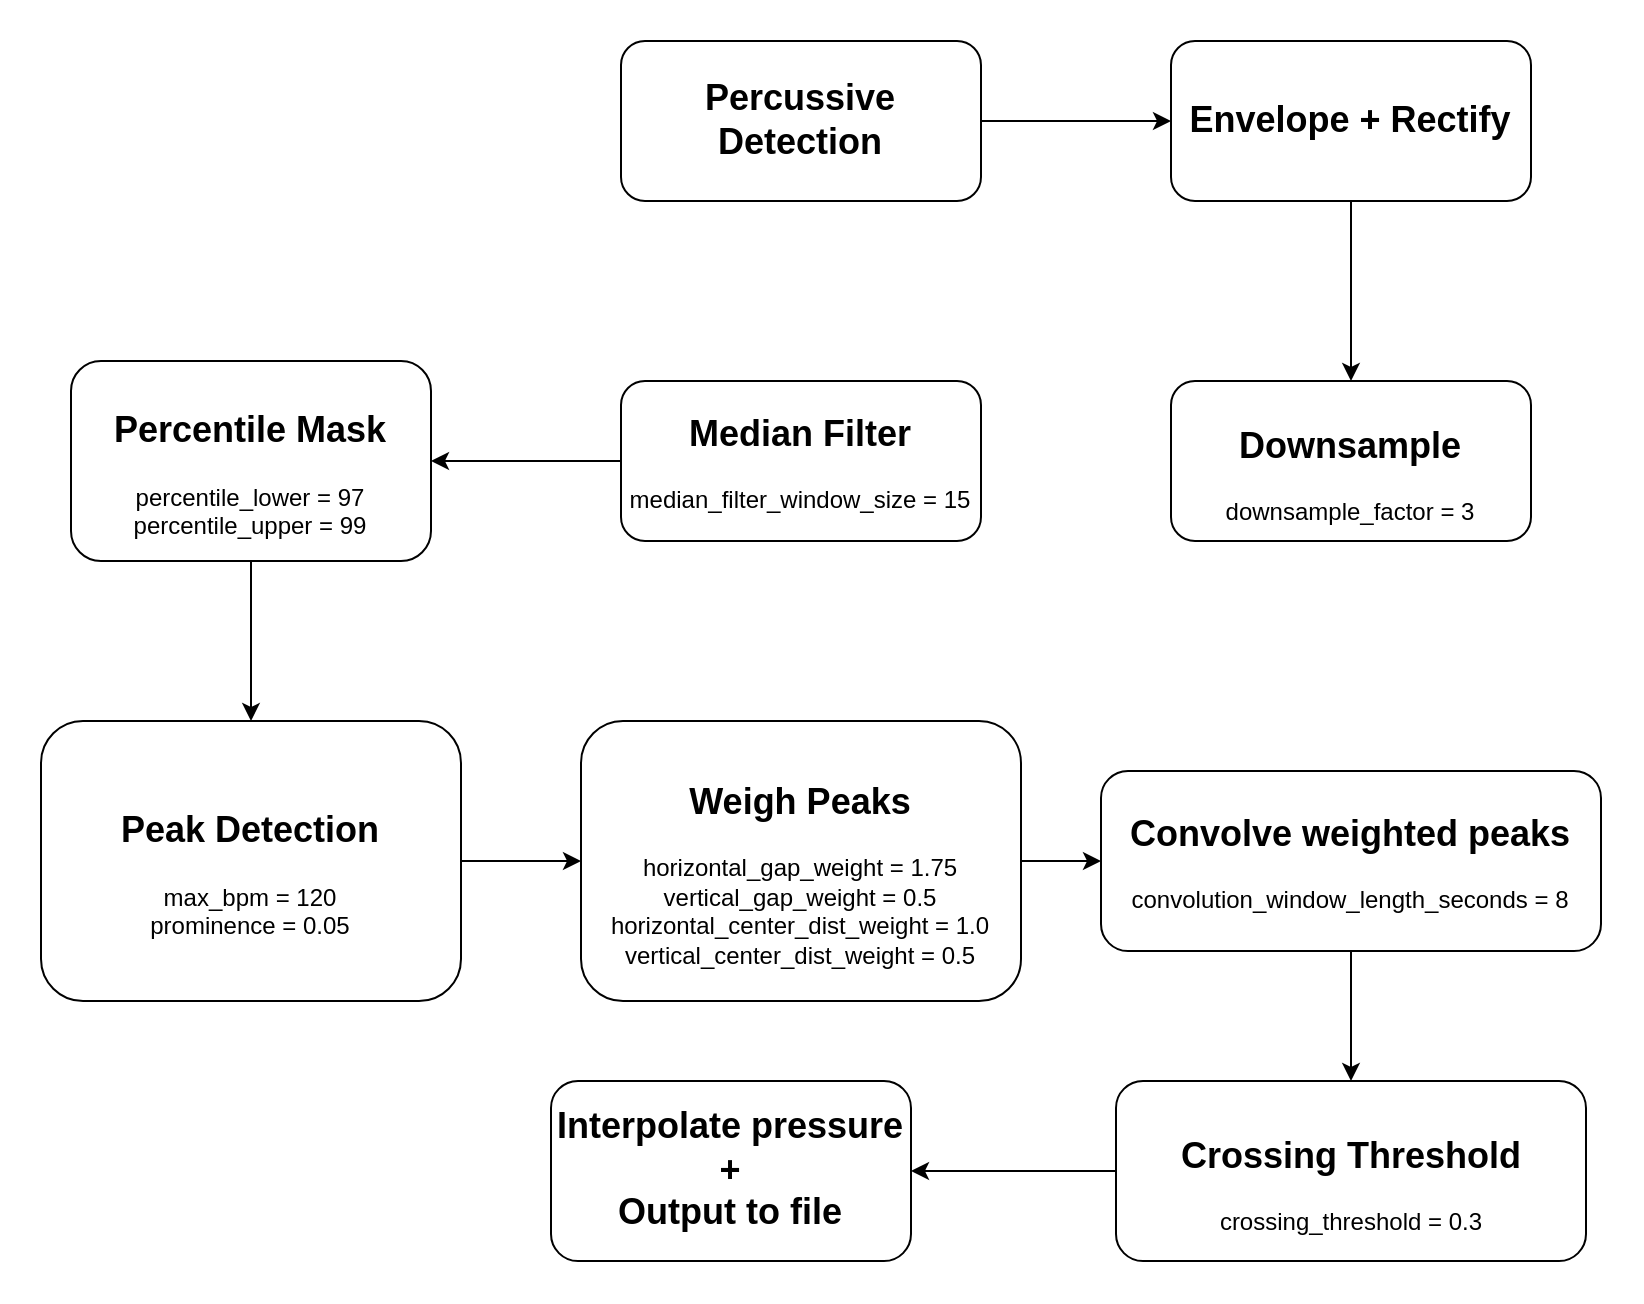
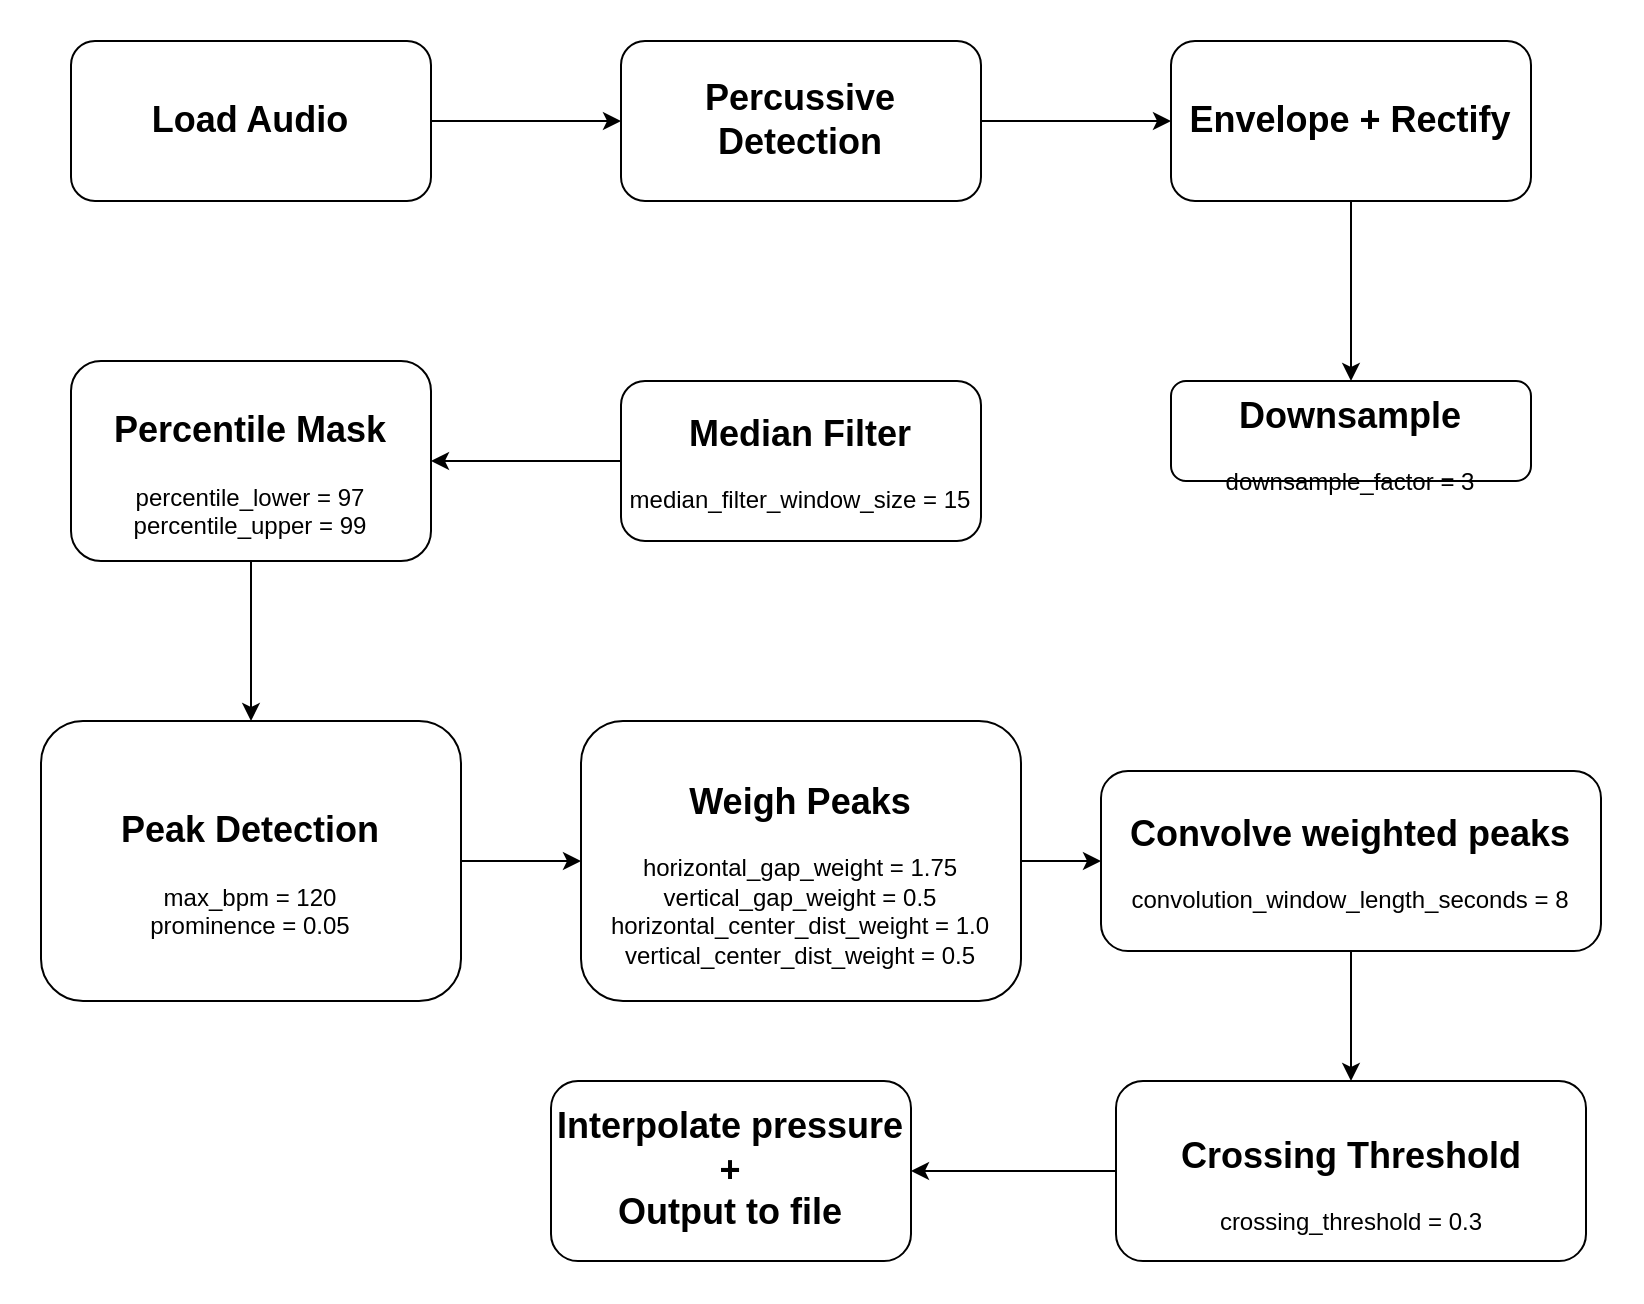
none -> (251, 121)
none -> (519, 121)
(1351, 461) -> (1351, 431)
